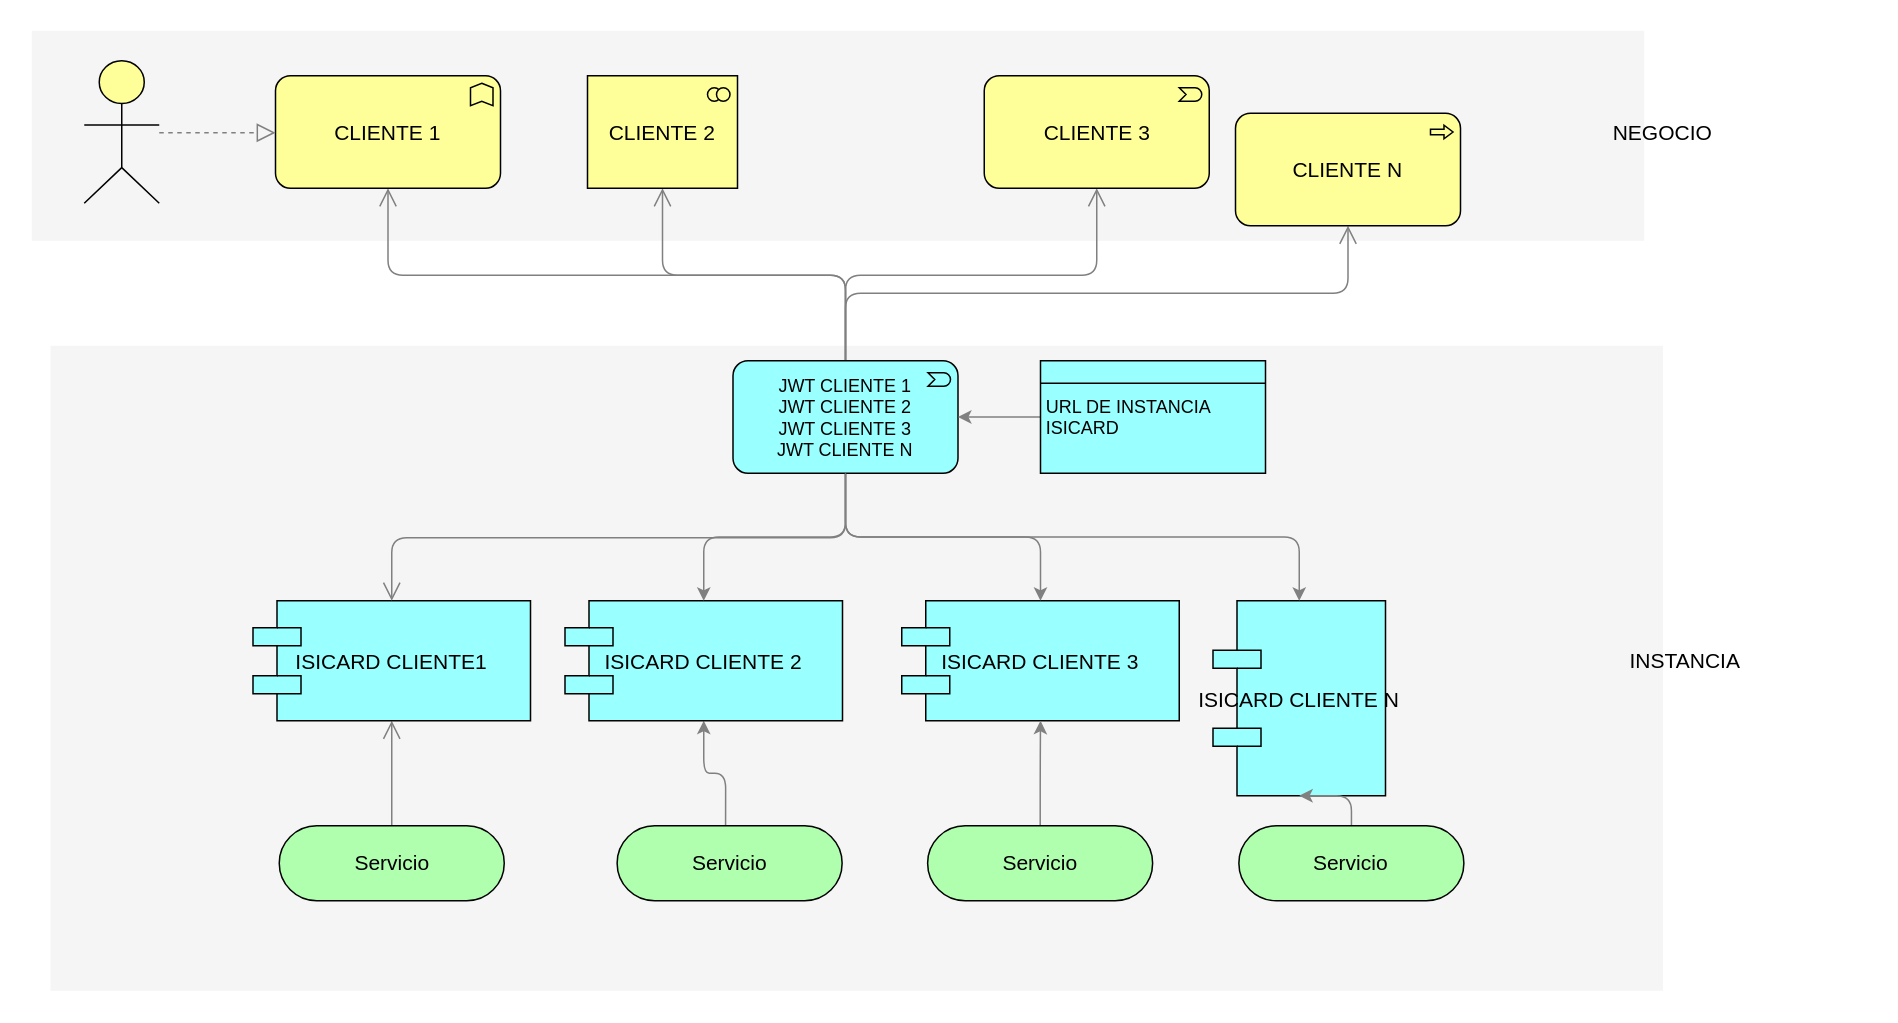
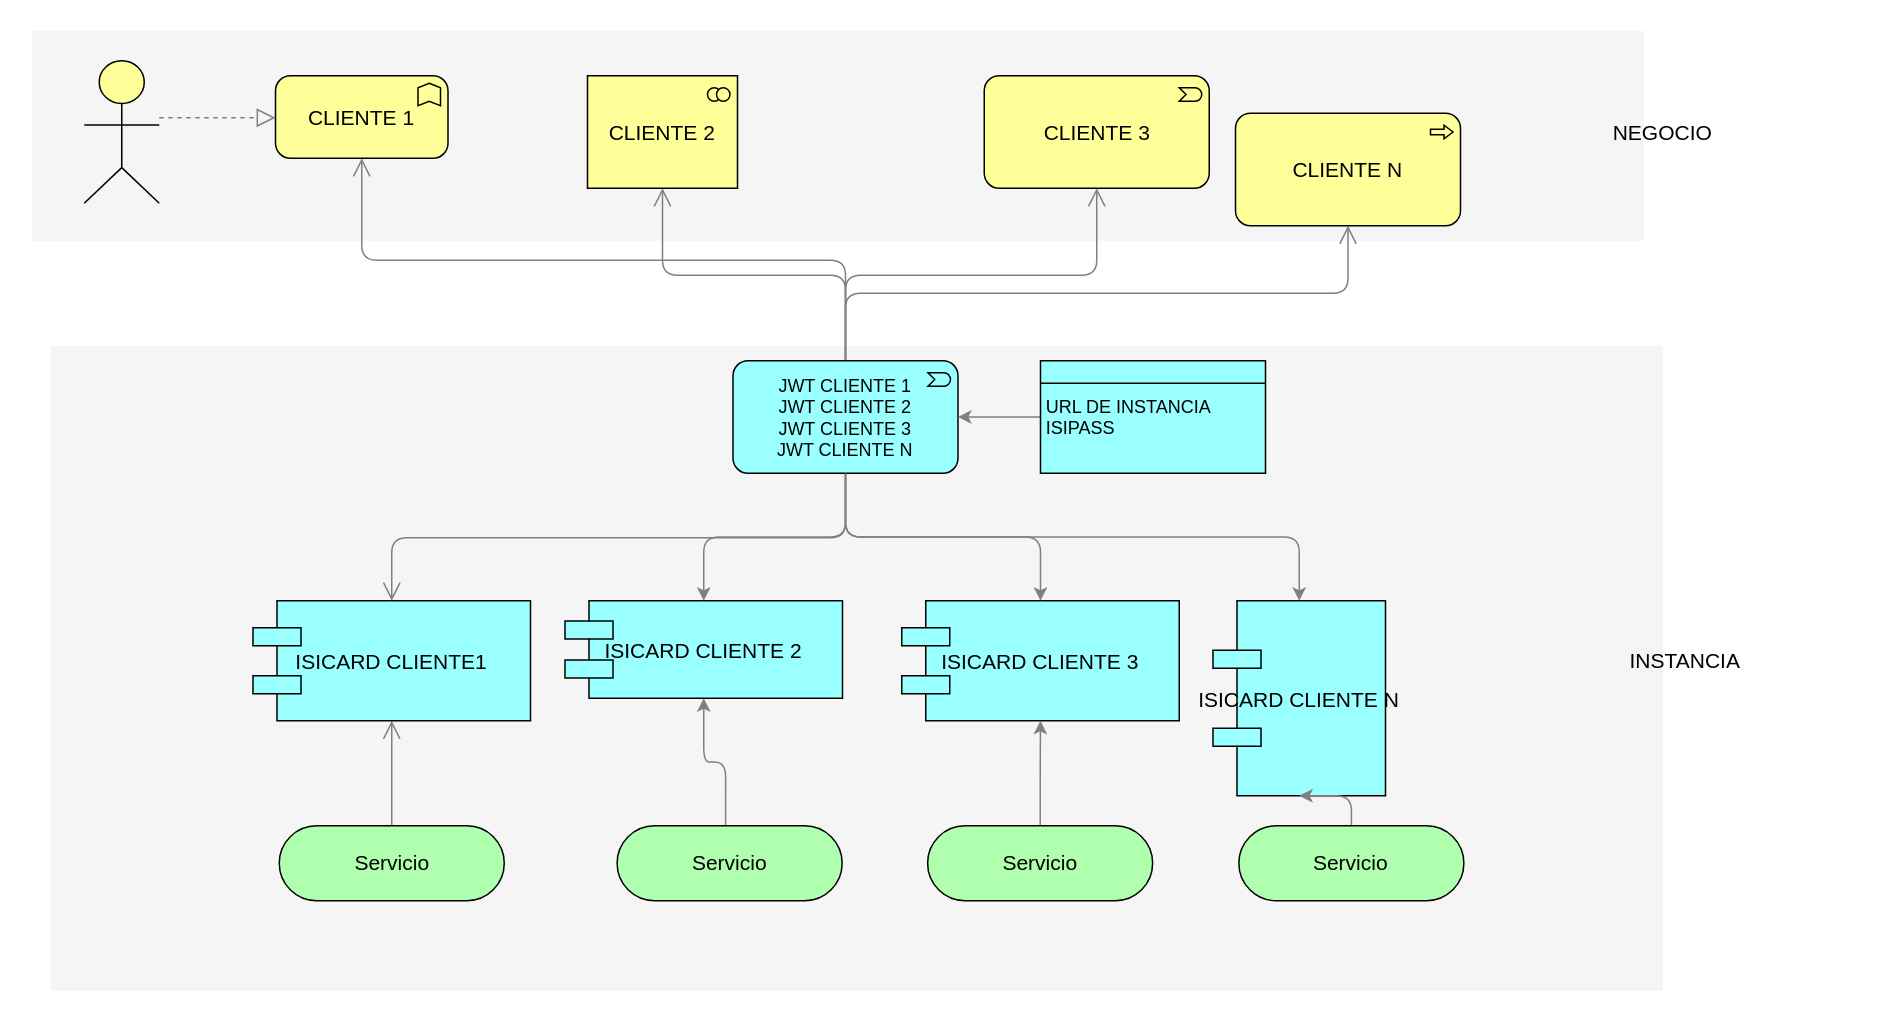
(388, 132) -> (362, 117)
(1153, 361) -> (1153, 361)
(704, 661) -> (704, 650)
